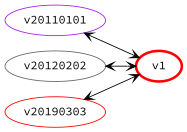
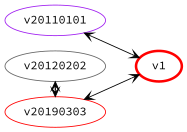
(121, 66) -> (55, 88)
